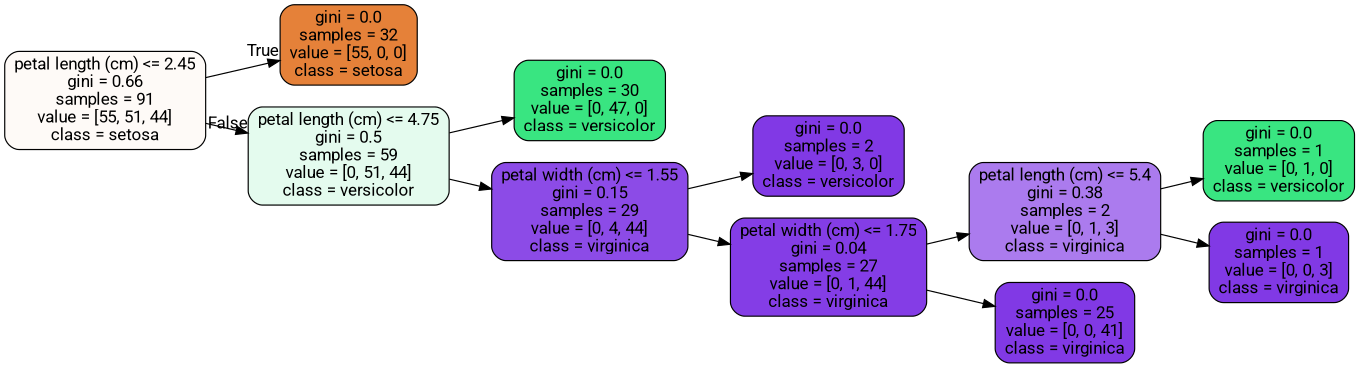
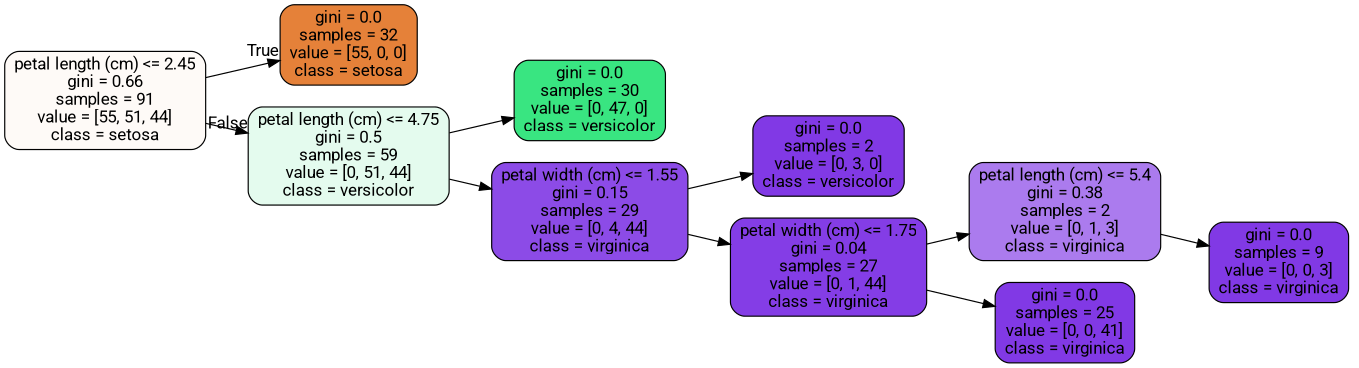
(1279, 161) -> none
(1279, 262) -> (1279, 262)
